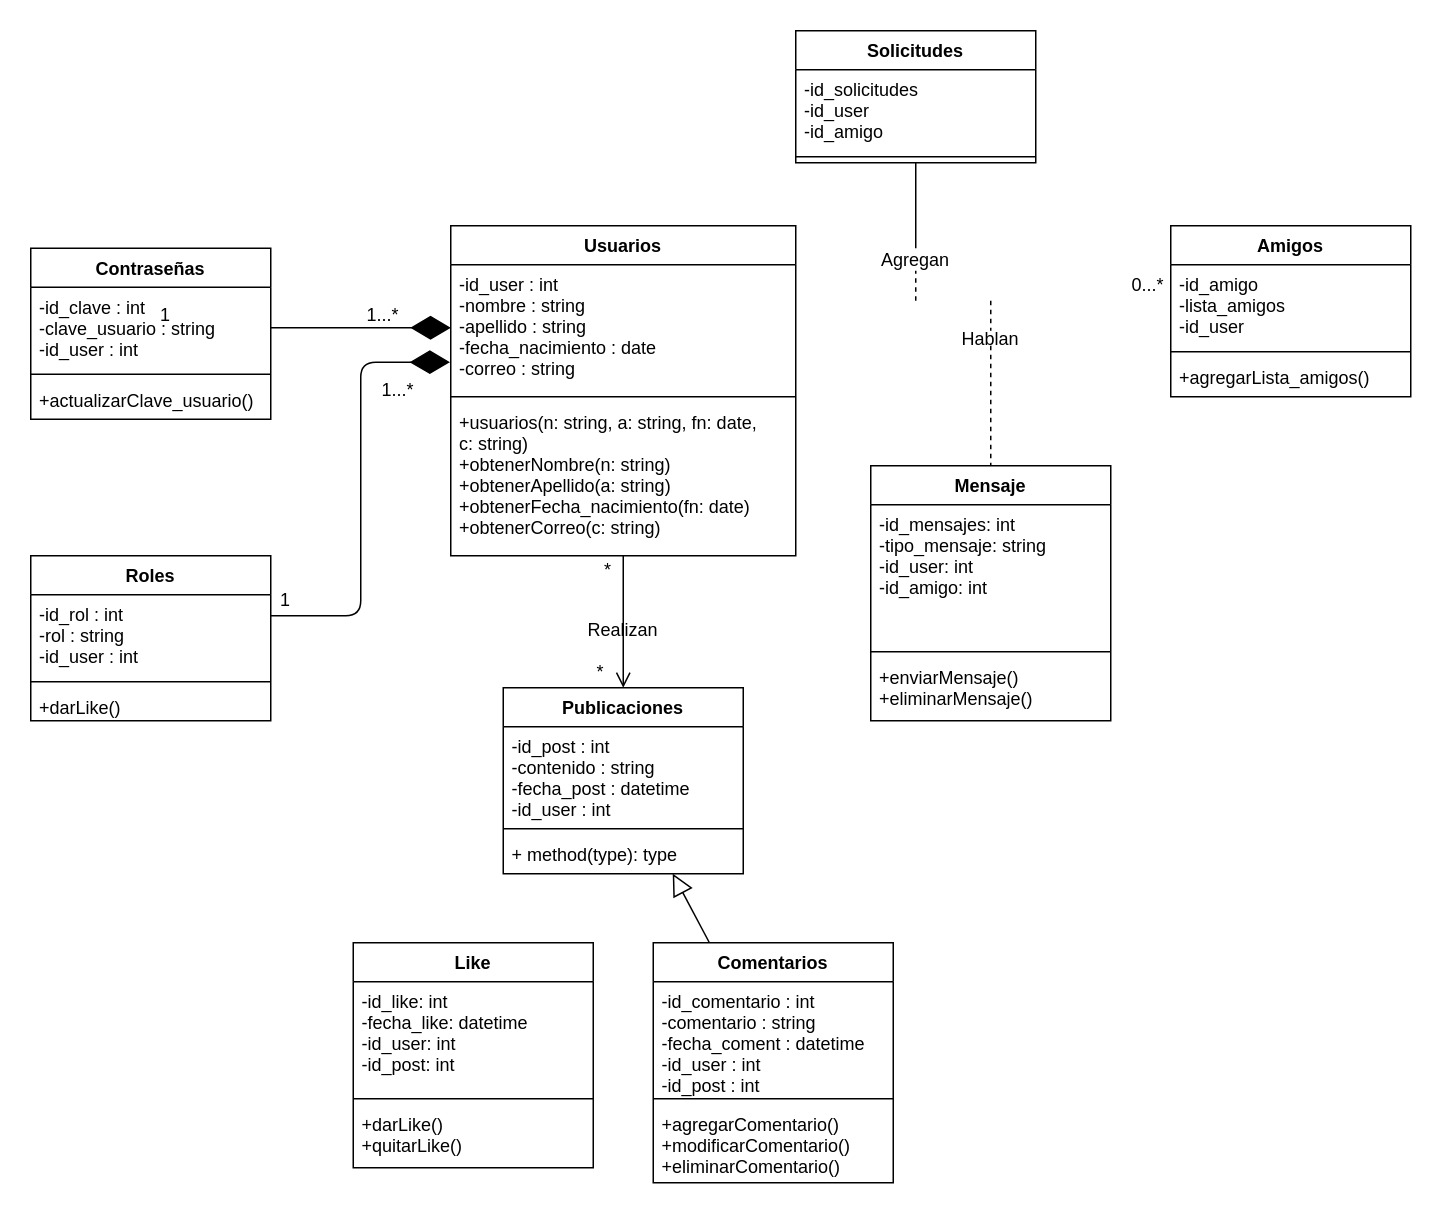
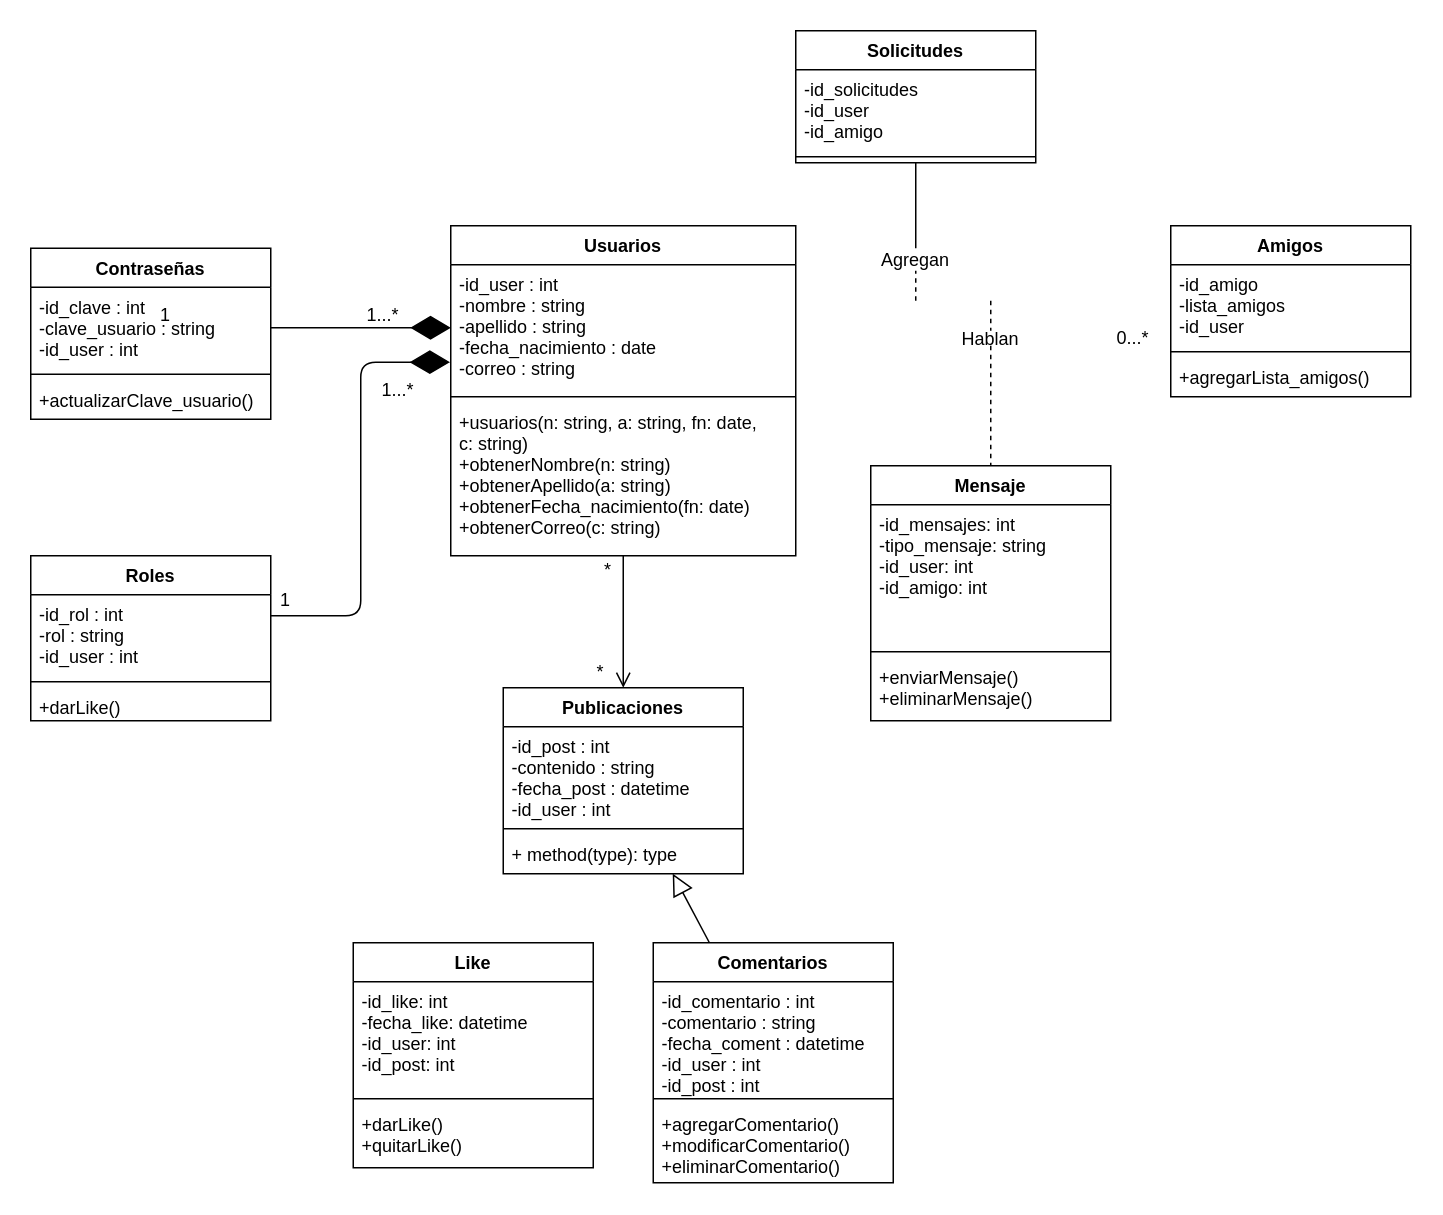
(1148, 286) -> (1133, 338)
(623, 631) -> none
